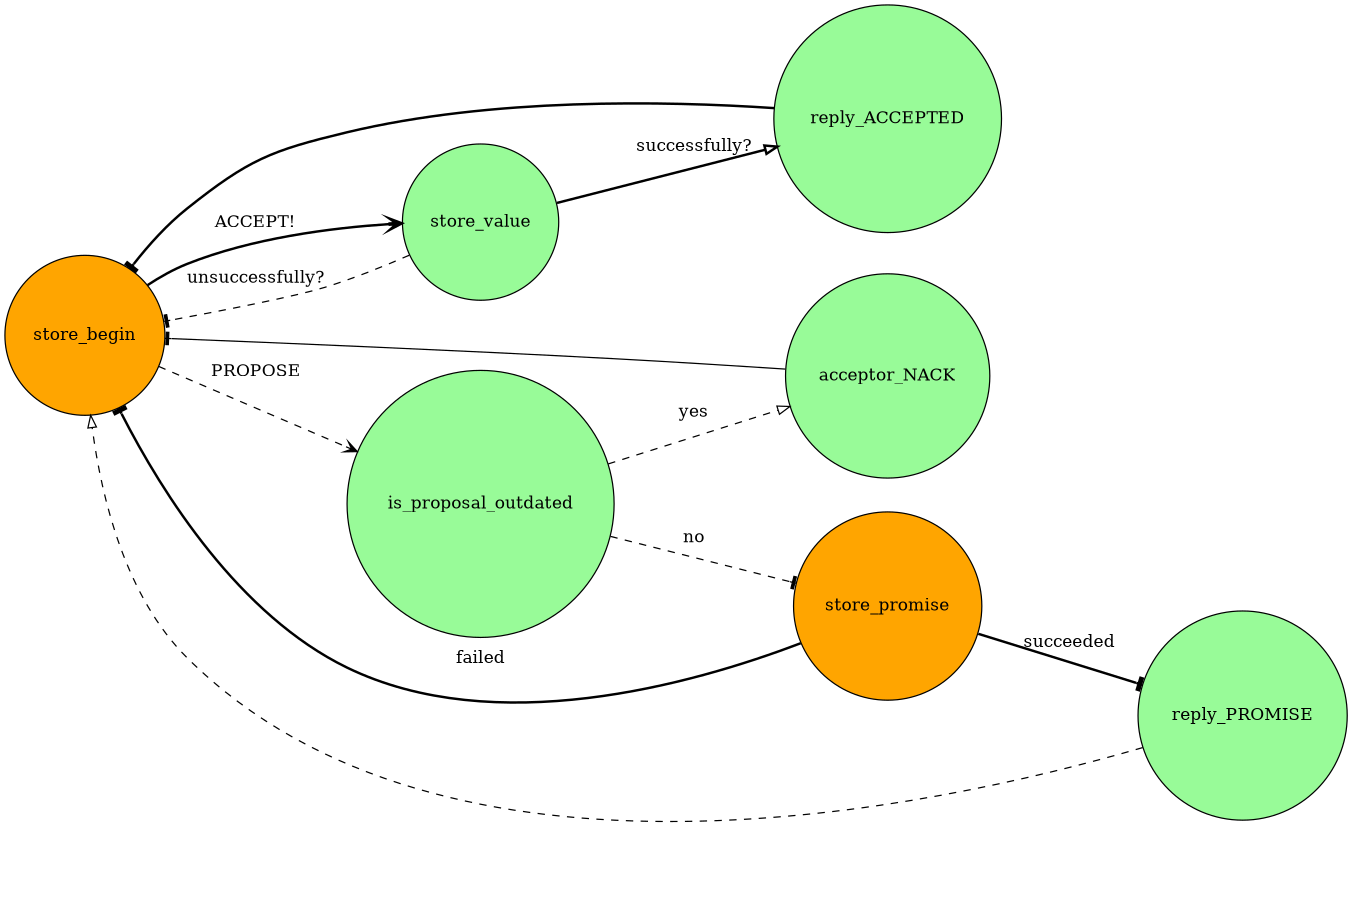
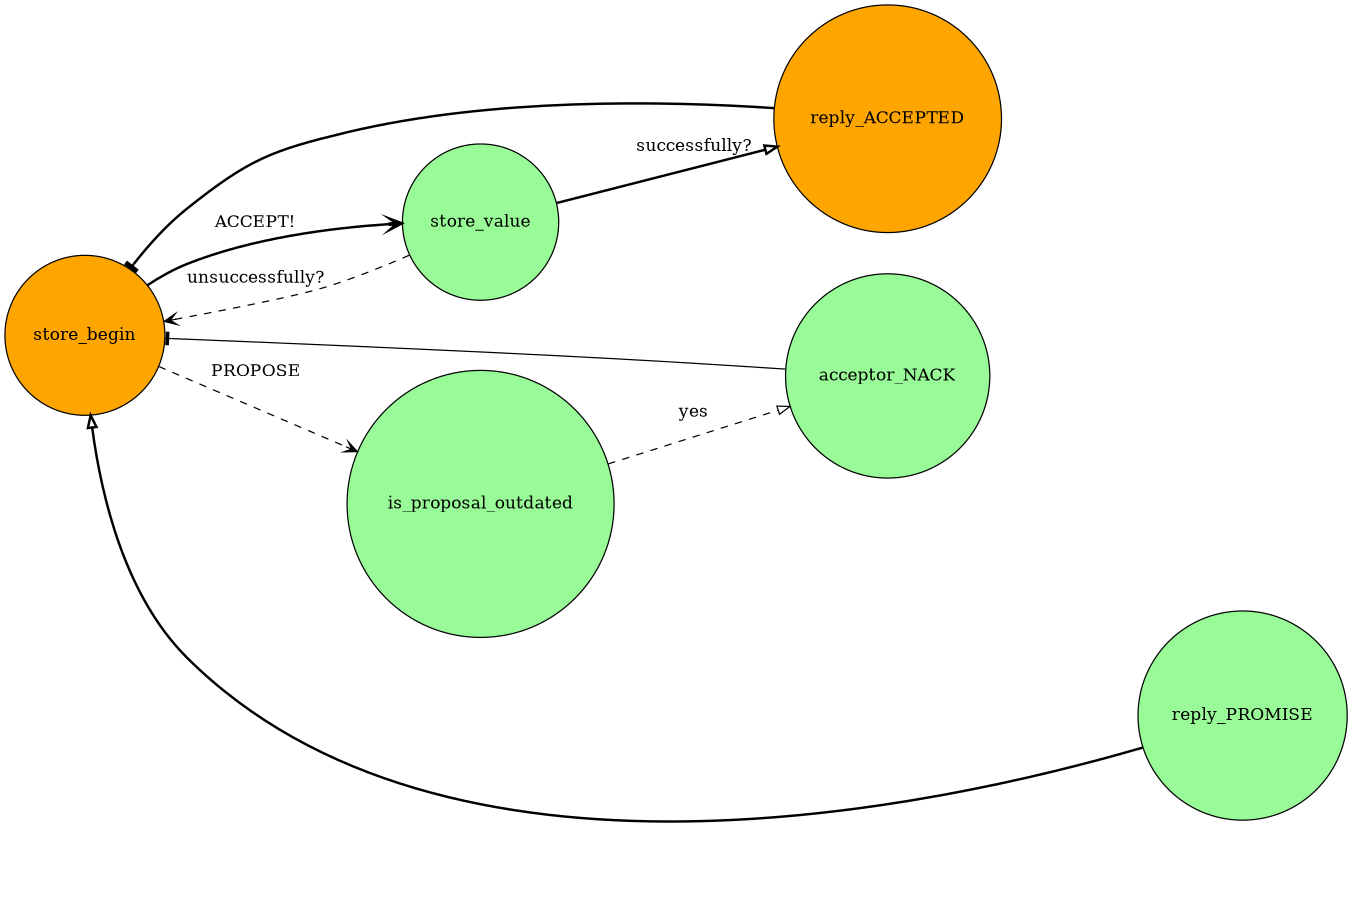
(888, 119) -> (888, 119)
(292, 296) -> (292, 296)
(888, 606) -> none
(523, 810) -> (523, 810)
